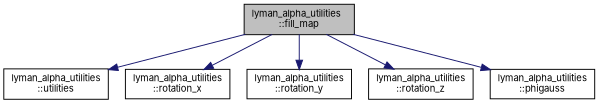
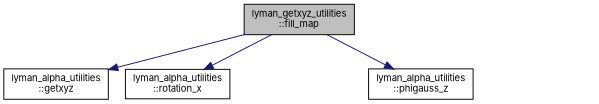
(299, 19) -> (299, 19)
(56, 84) -> (56, 84)
(299, 84) -> none
(421, 84) -> (421, 84)
(542, 84) -> none
